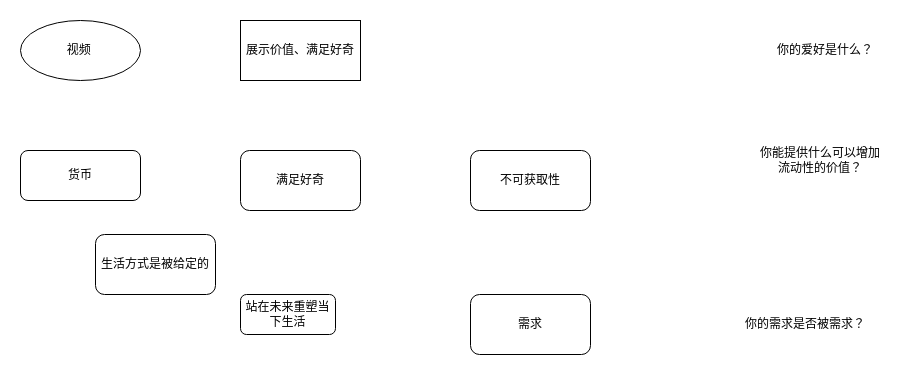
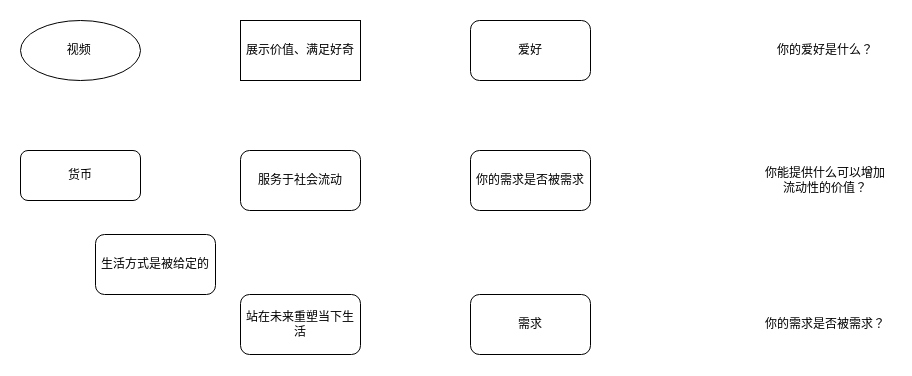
none -> (531, 51)
(821, 161) -> (826, 181)
(301, 181) -> (301, 181)
(531, 181) -> (531, 181)
(288, 315) -> (301, 325)
(806, 325) -> (826, 325)
